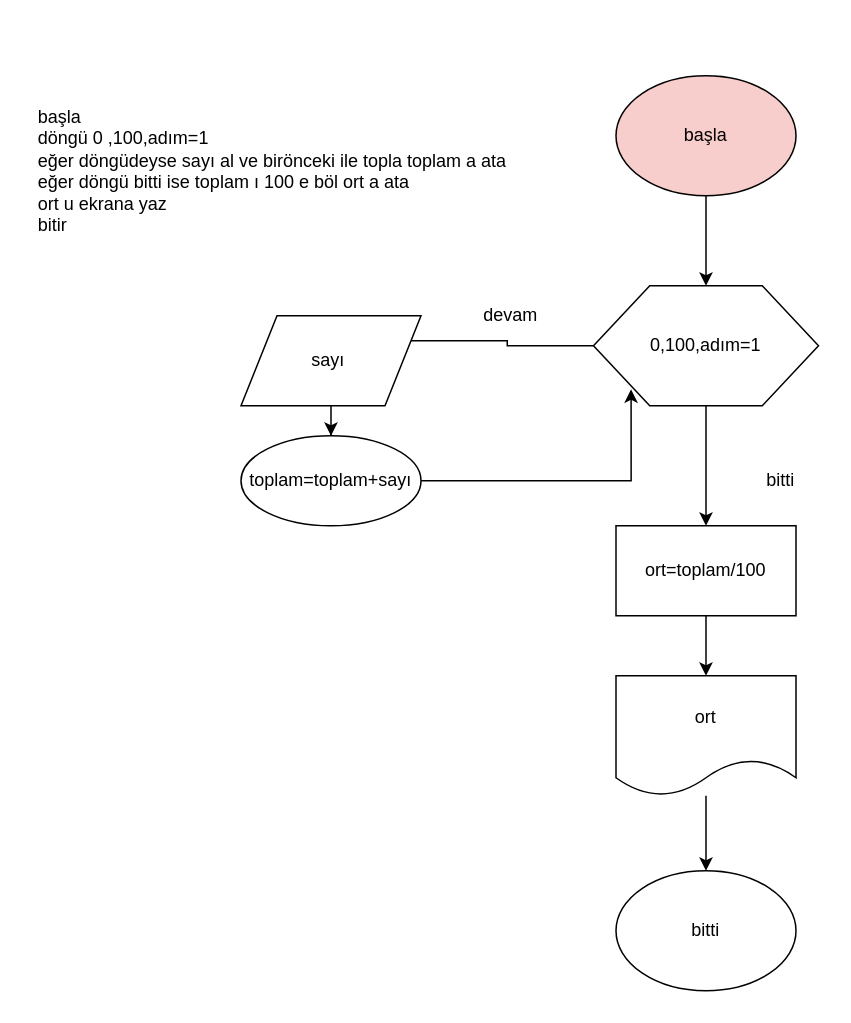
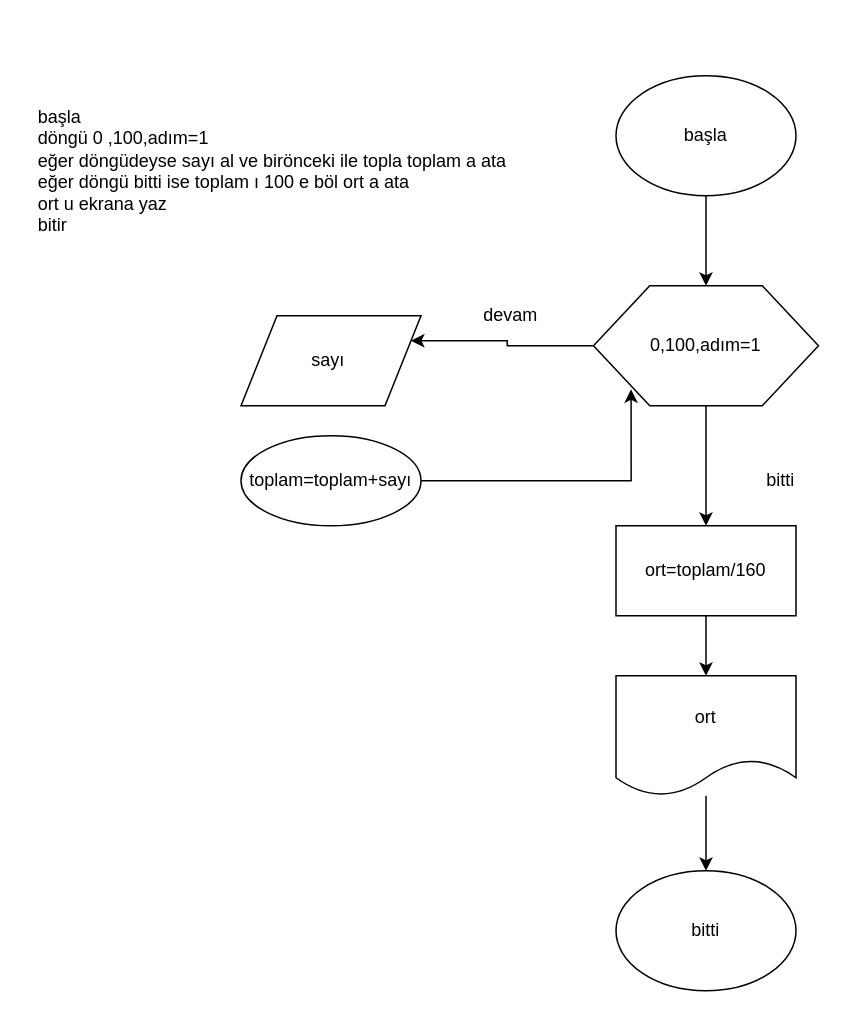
(706, 136) -> (706, 136)
(418, 341) -> (422, 341)
(331, 426) -> none
(706, 571) -> (706, 571)
